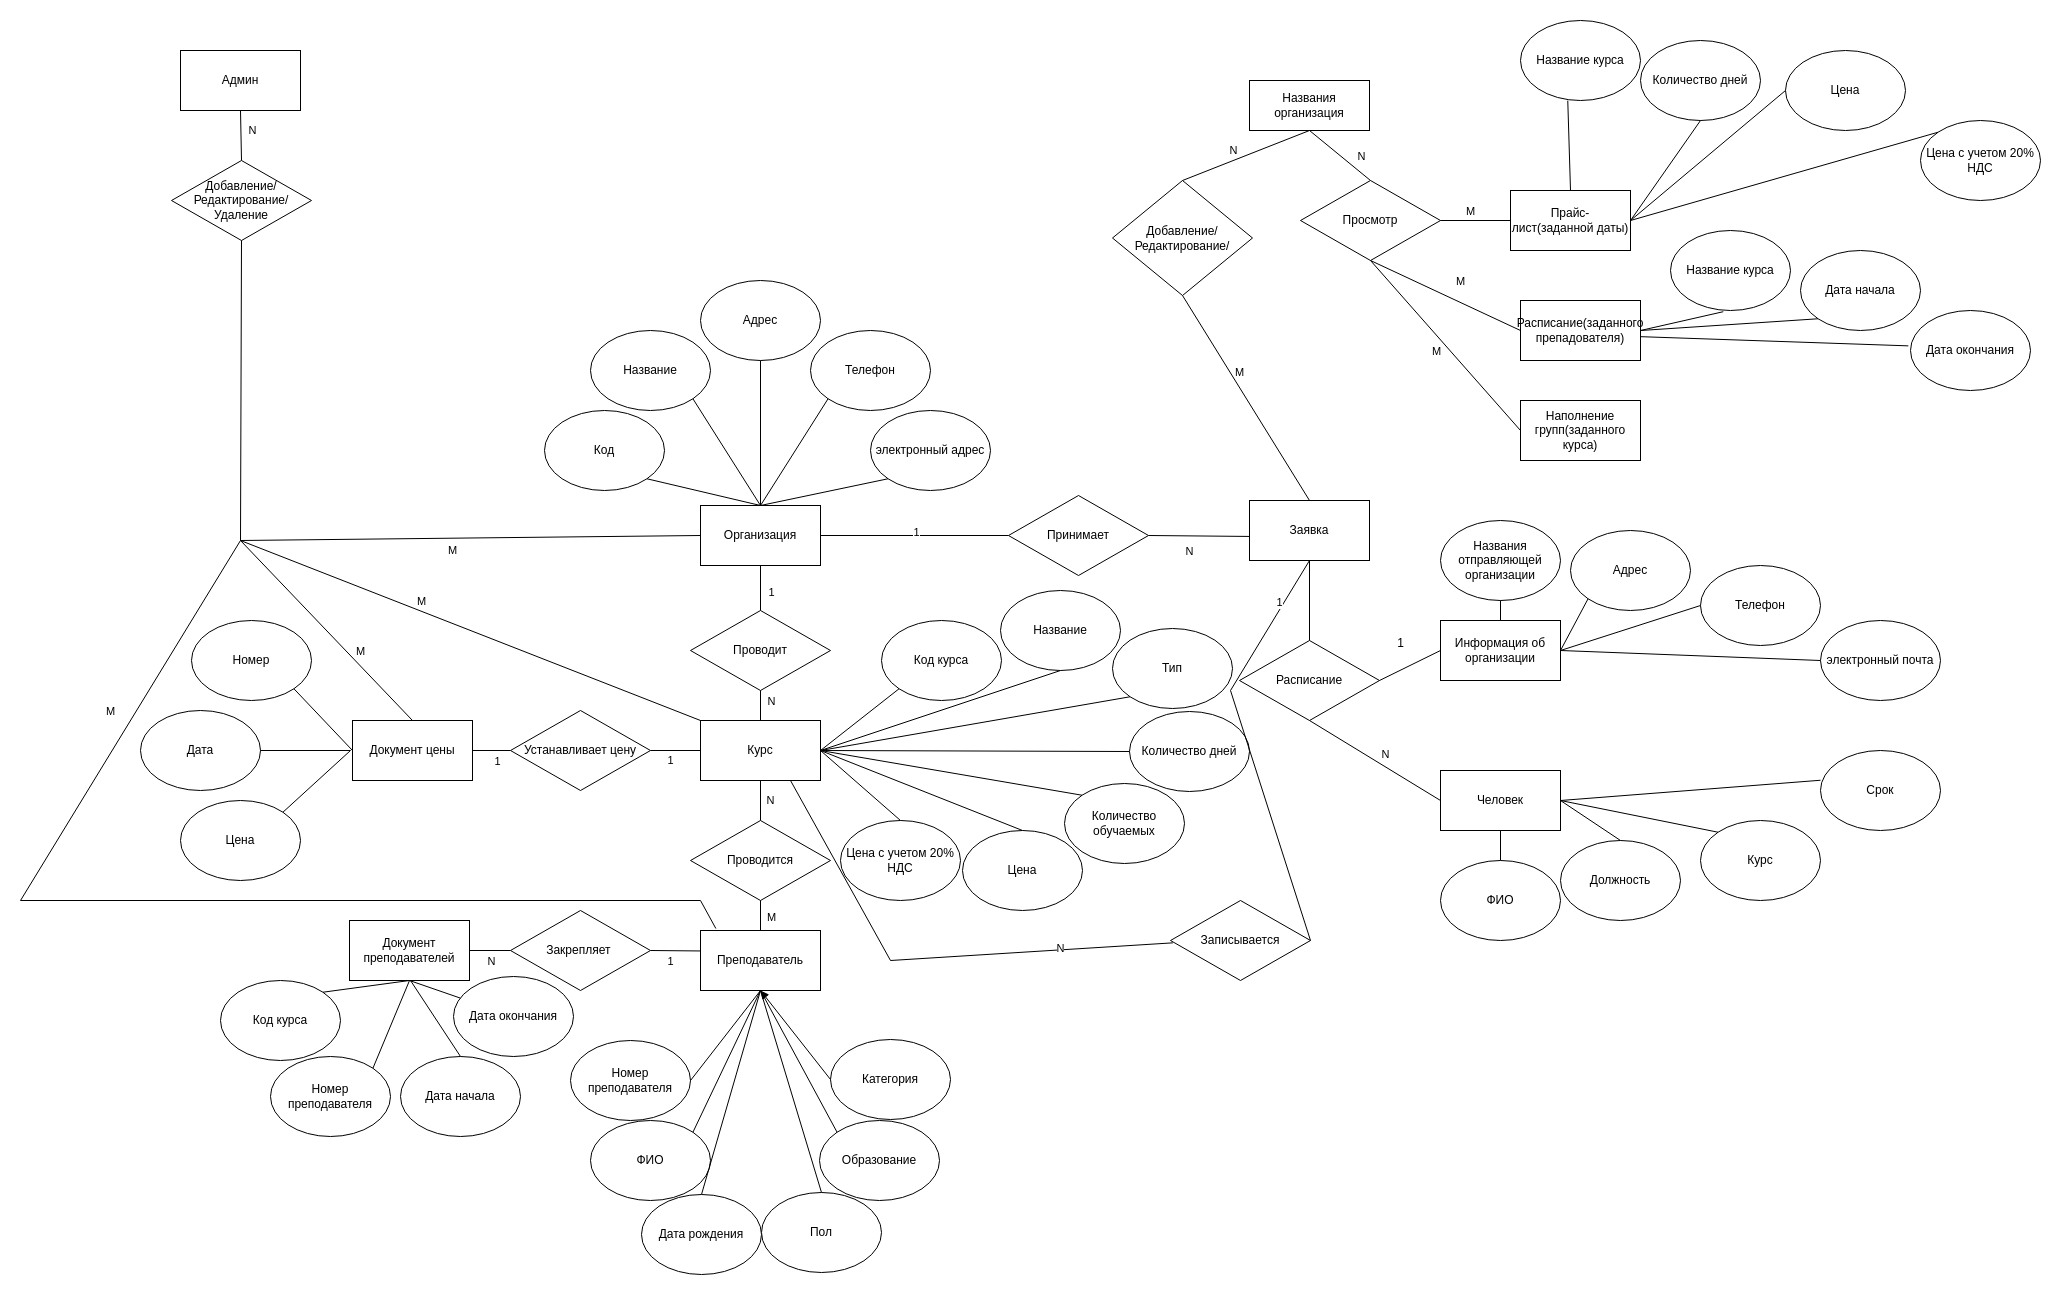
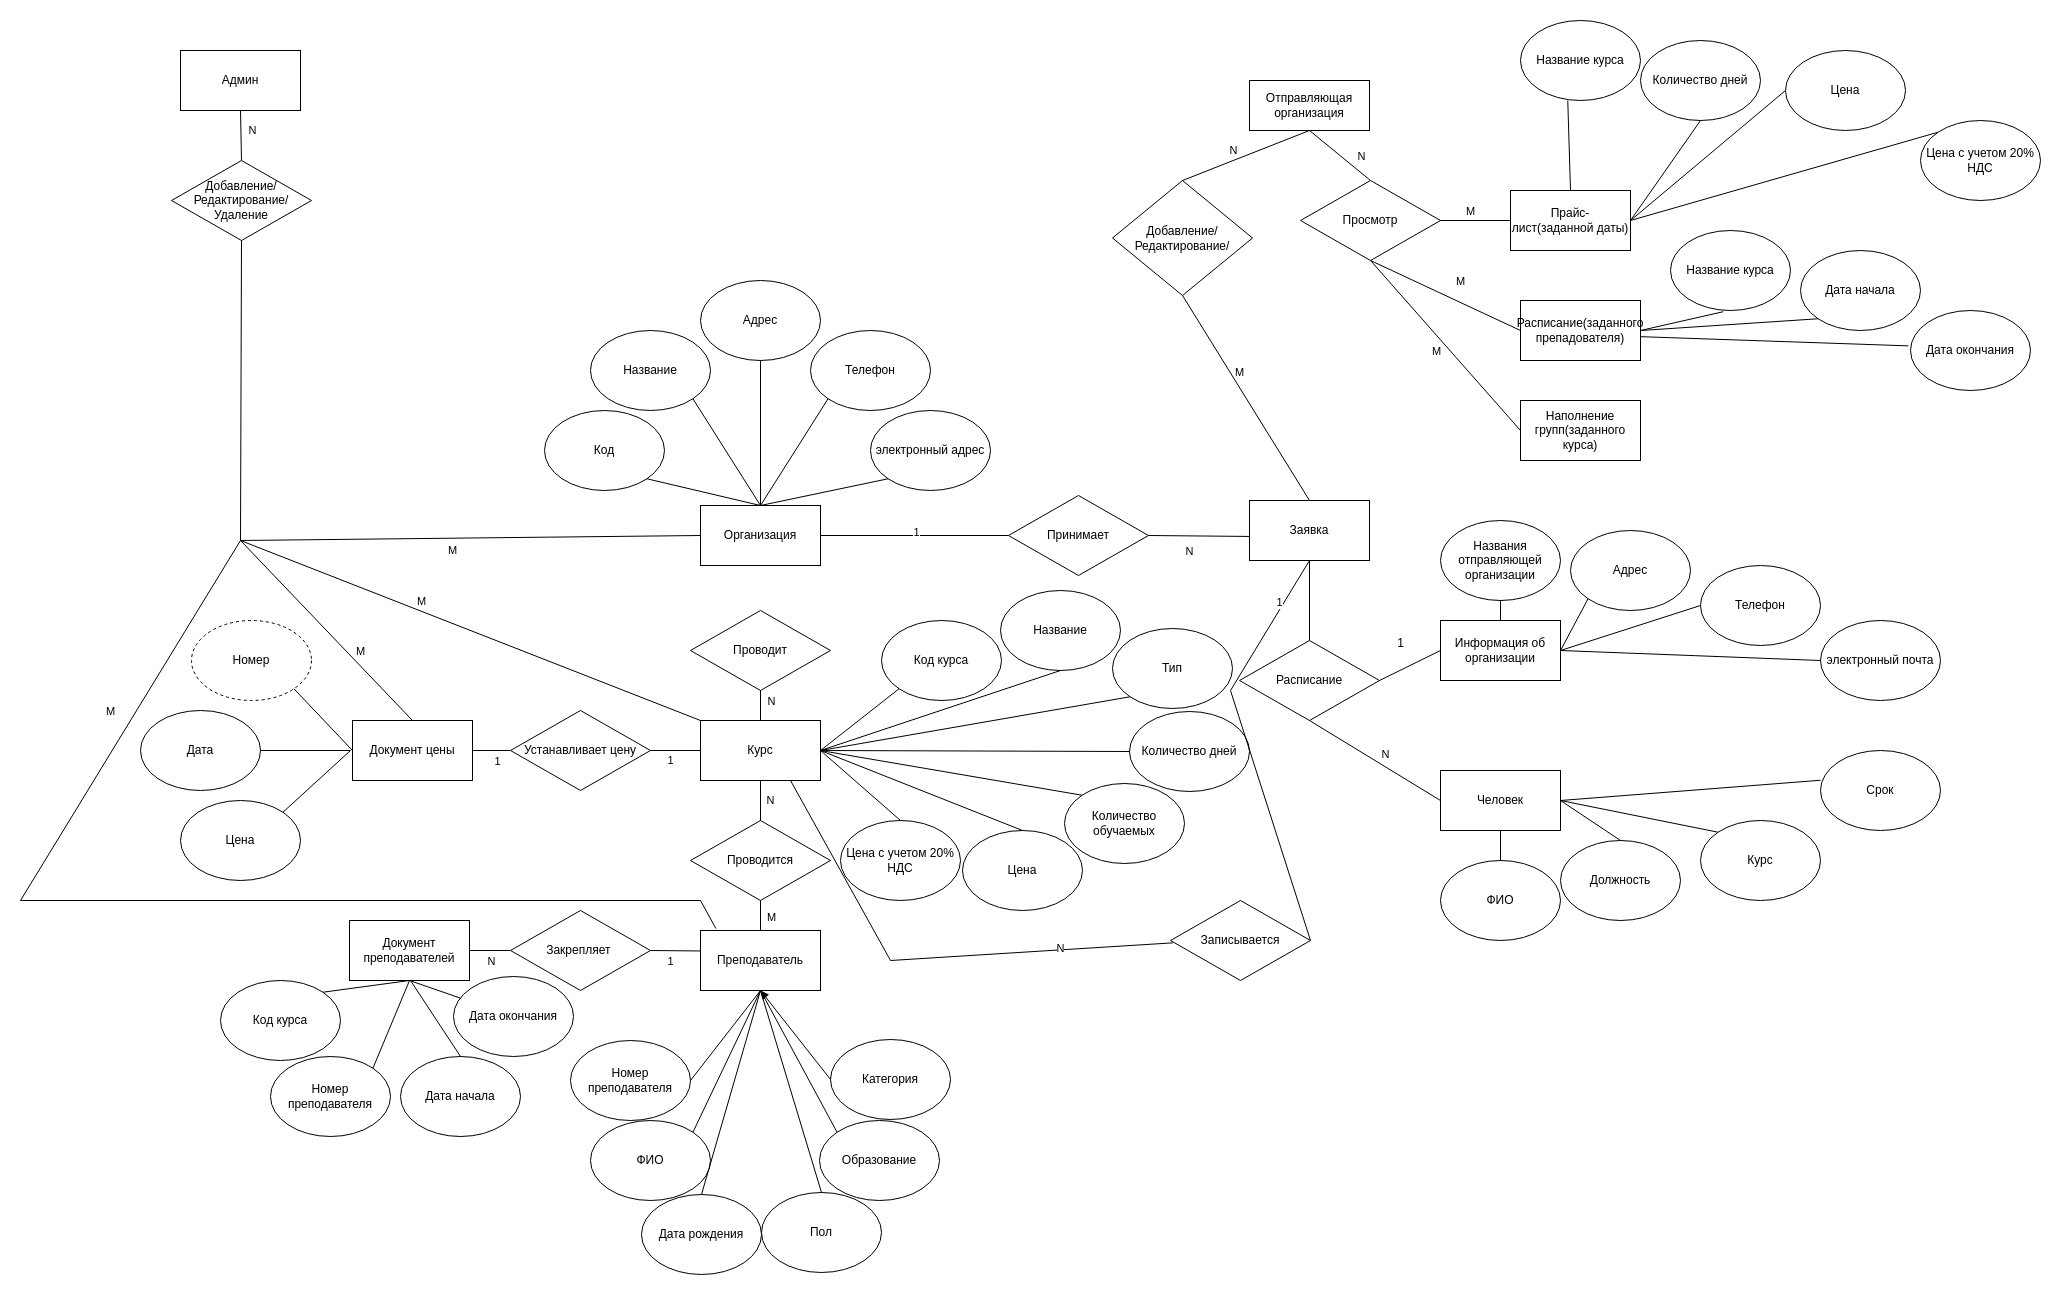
(1310, 106) -> (1310, 106)
(761, 588) -> none
(252, 661) -> (252, 661)
